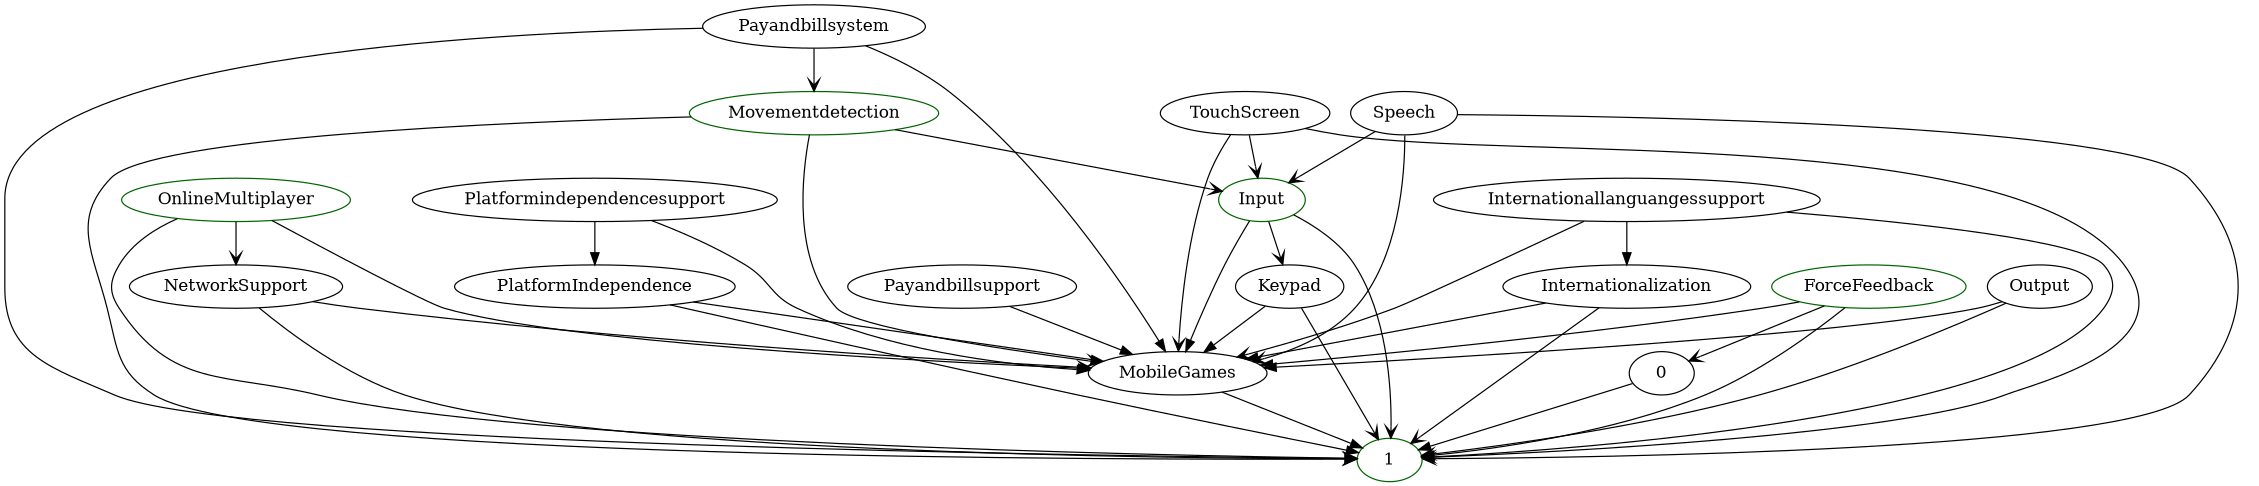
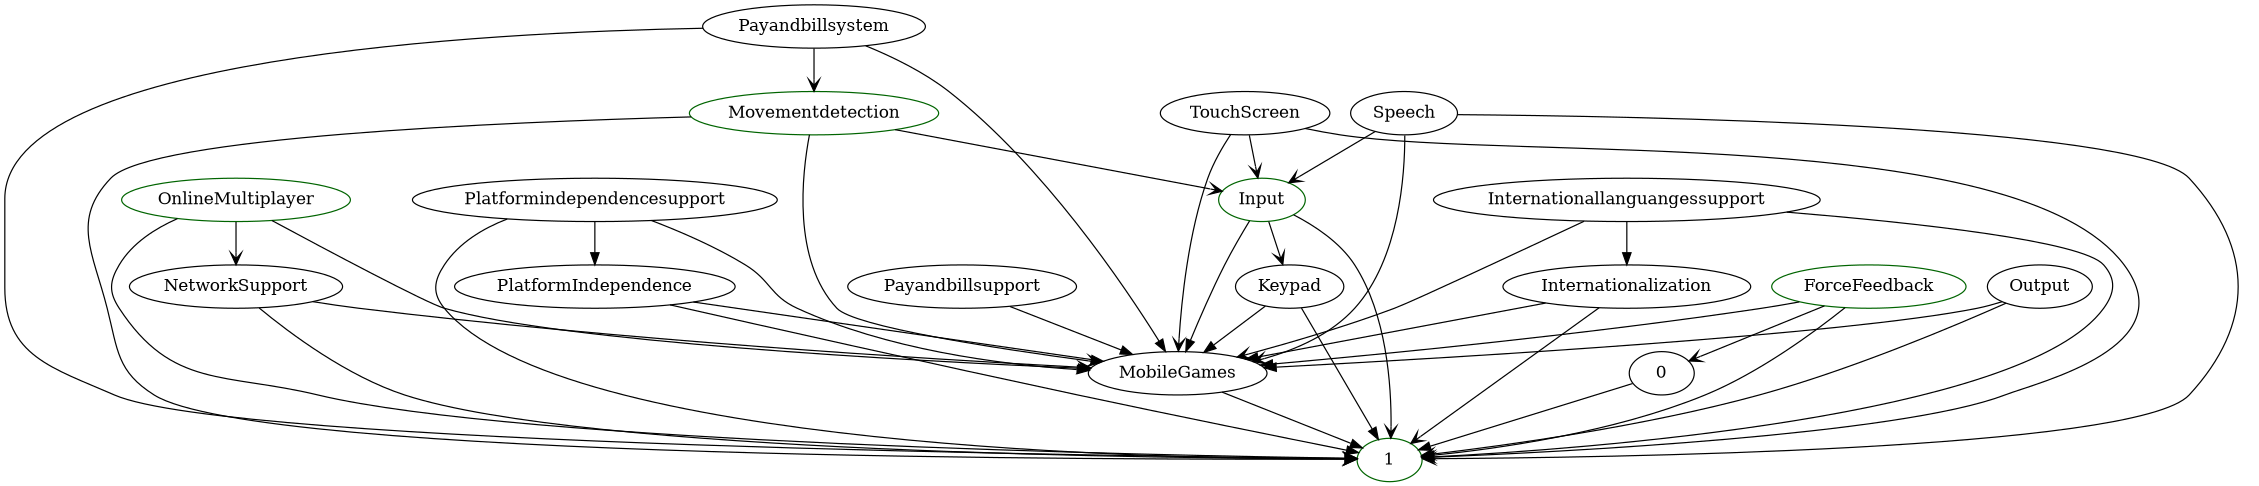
(1339, 372) -> (1339, 372)
none -> (819, 429)
